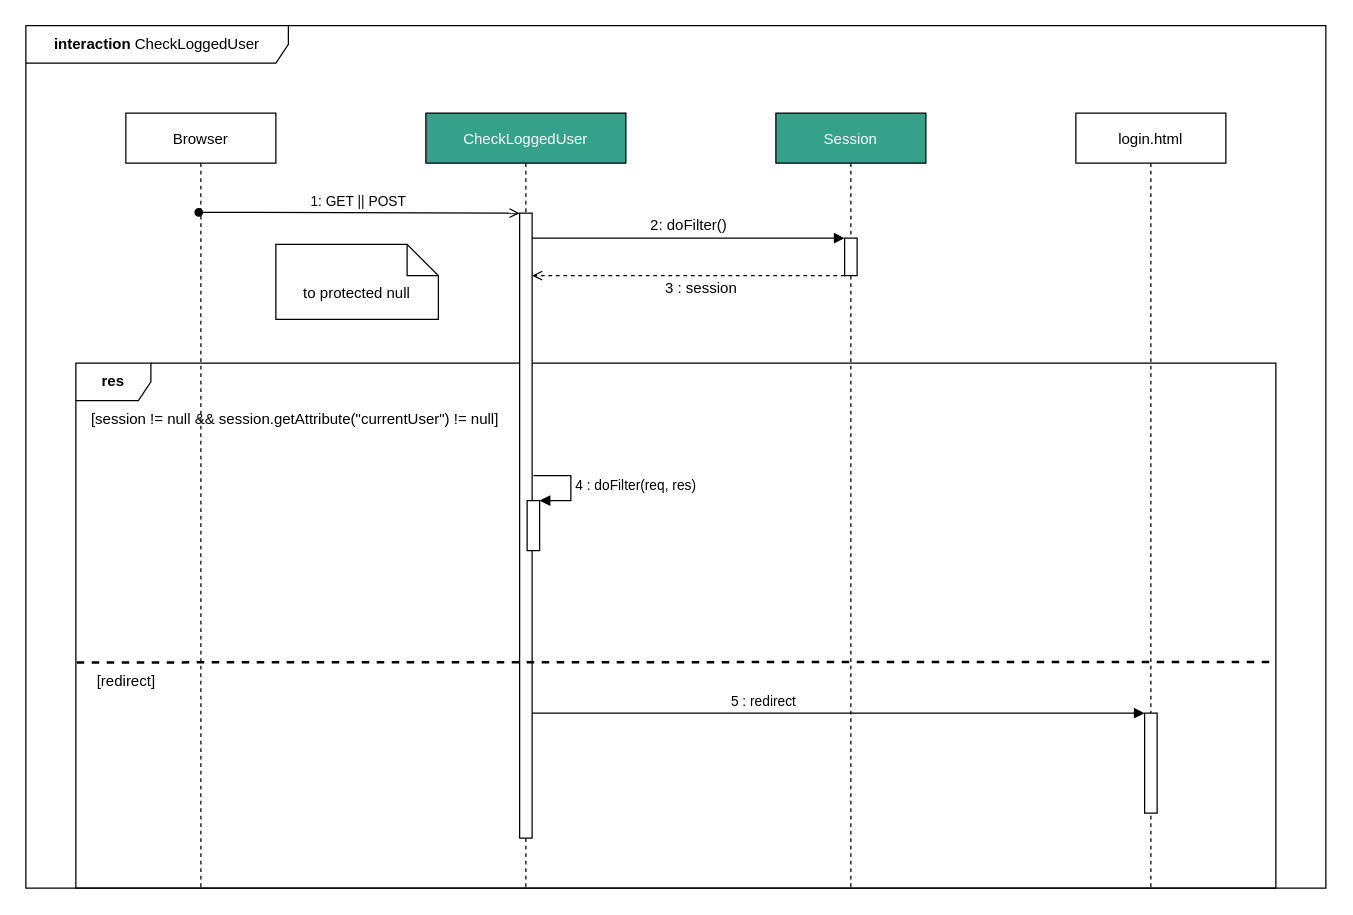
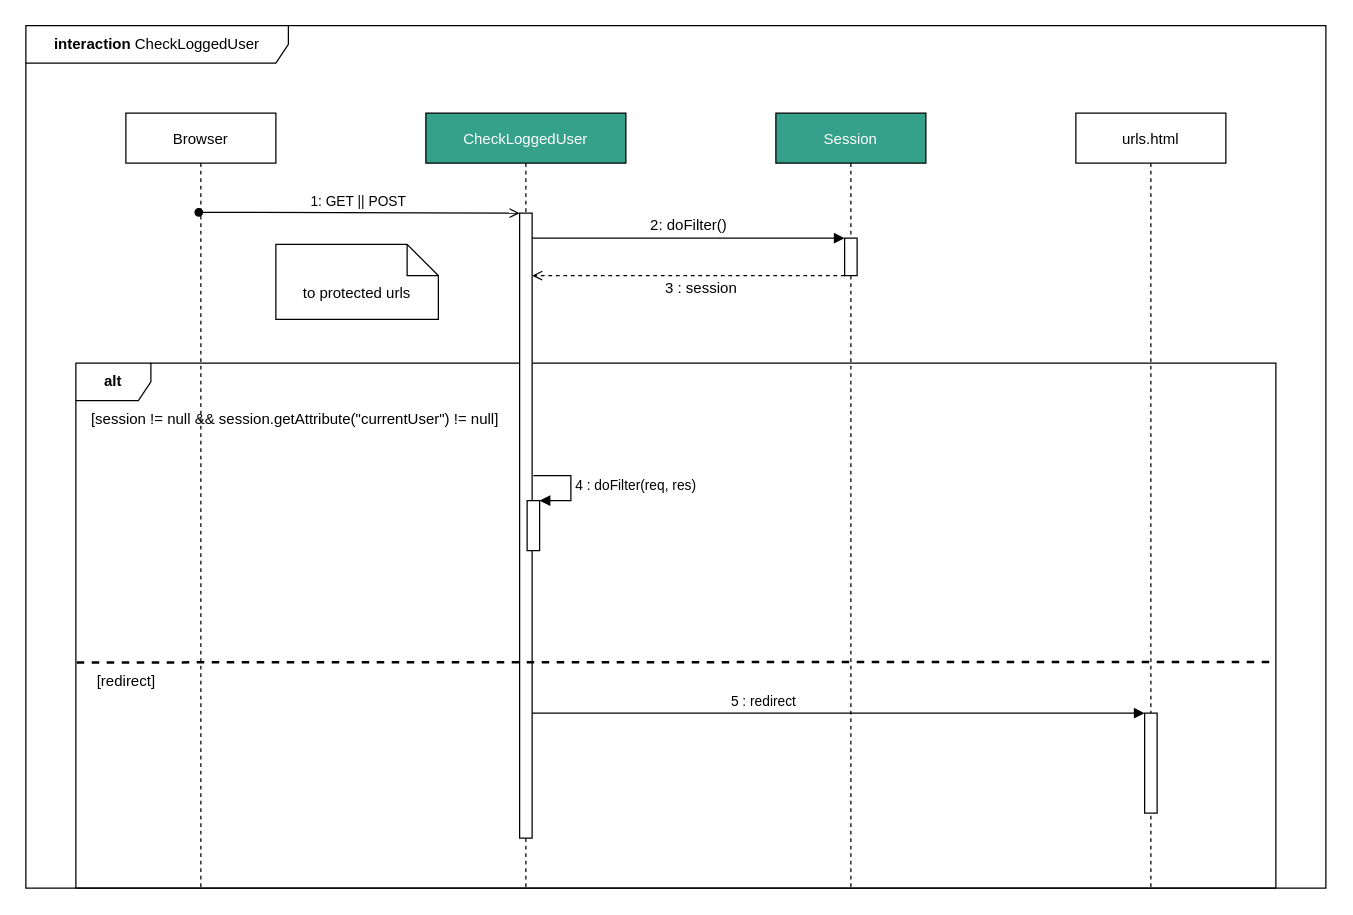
(1150, 139) -> (1150, 139)
(357, 293) -> (357, 293)
(113, 382) -> (113, 382)
